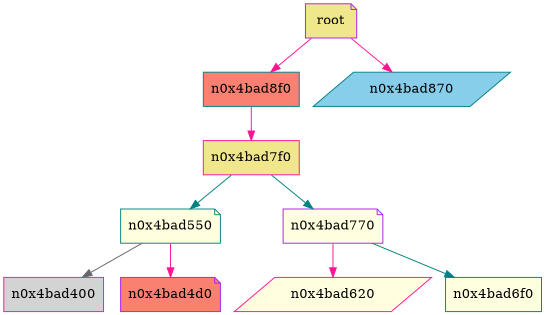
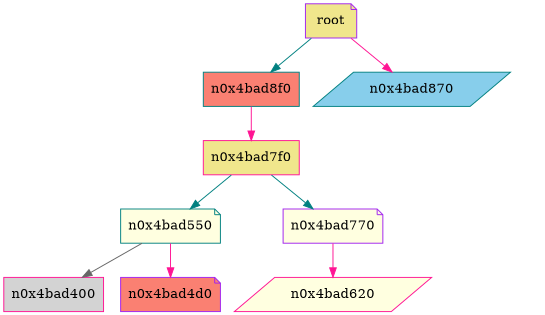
(295, 52) -> (295, 52)
(494, 294) -> none
